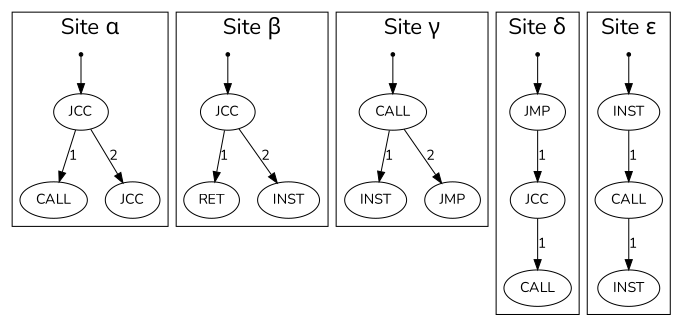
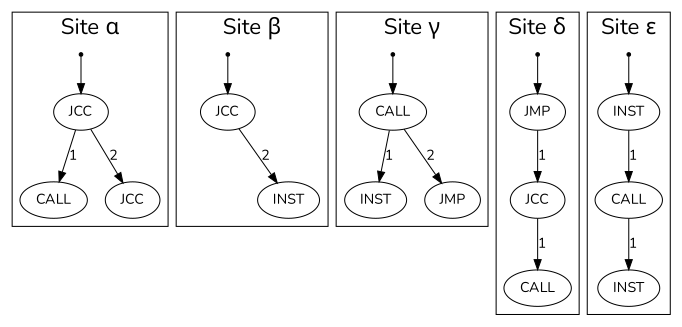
(212, 200) -> none
